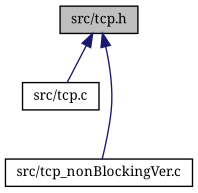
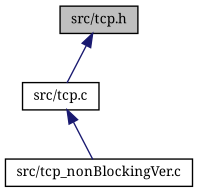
(112, 103) -> (83, 141)
